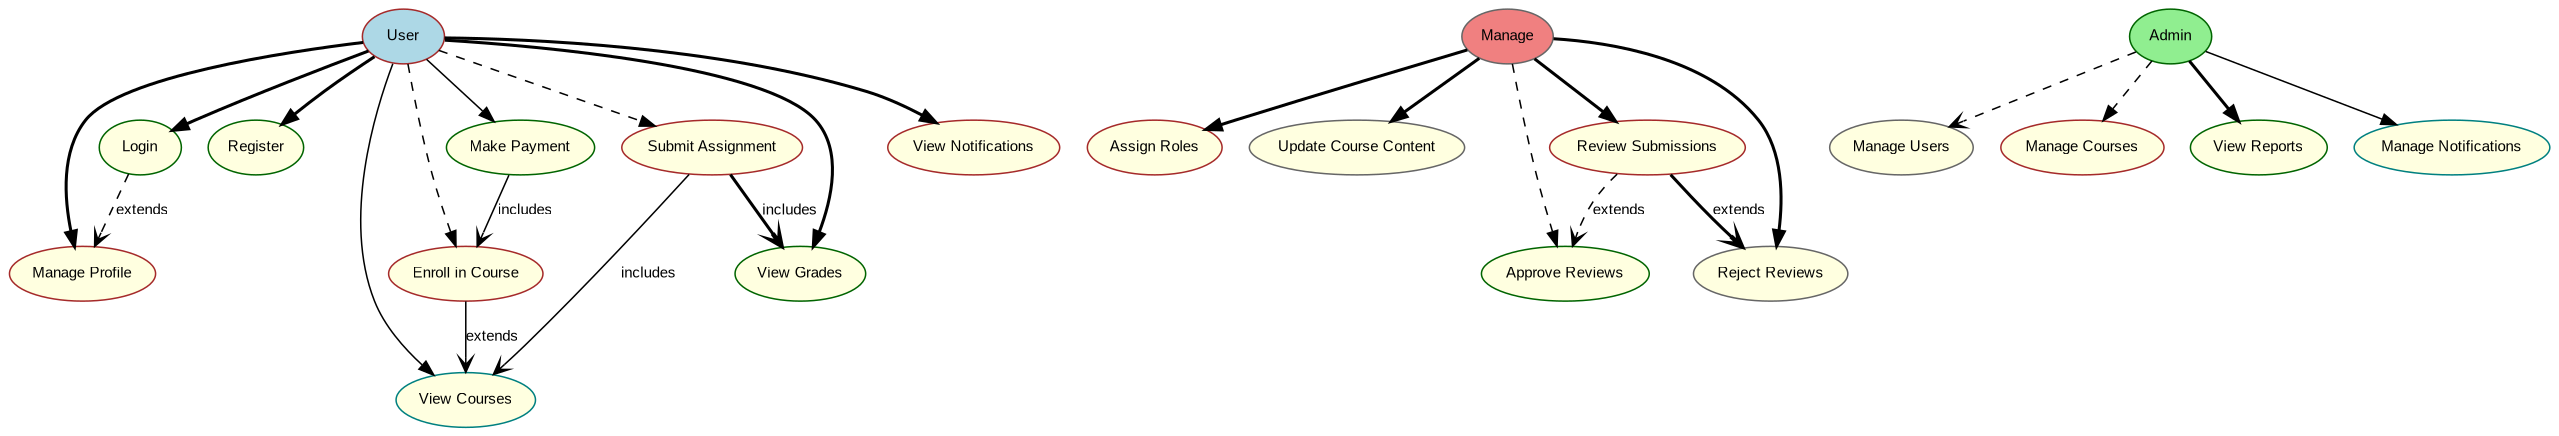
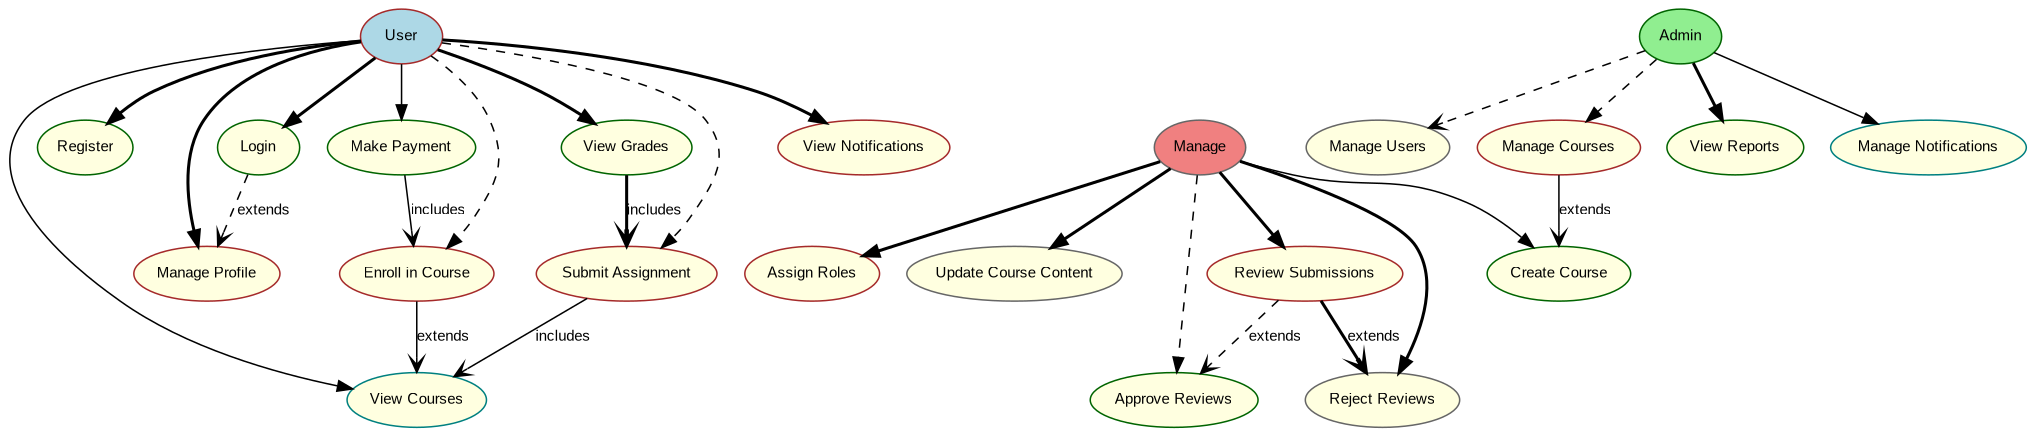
(752, 204) -> (627, 203)
none -> (1559, 274)
